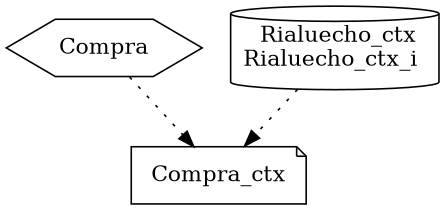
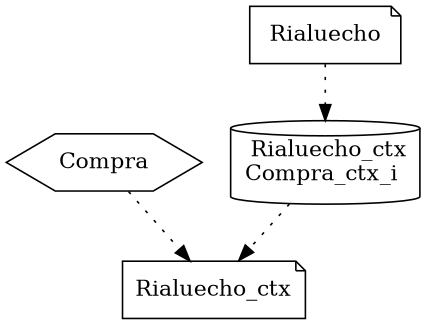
none -> (325, 35)
(335, 48) -> (325, 162)
(219, 175) -> (214, 290)
